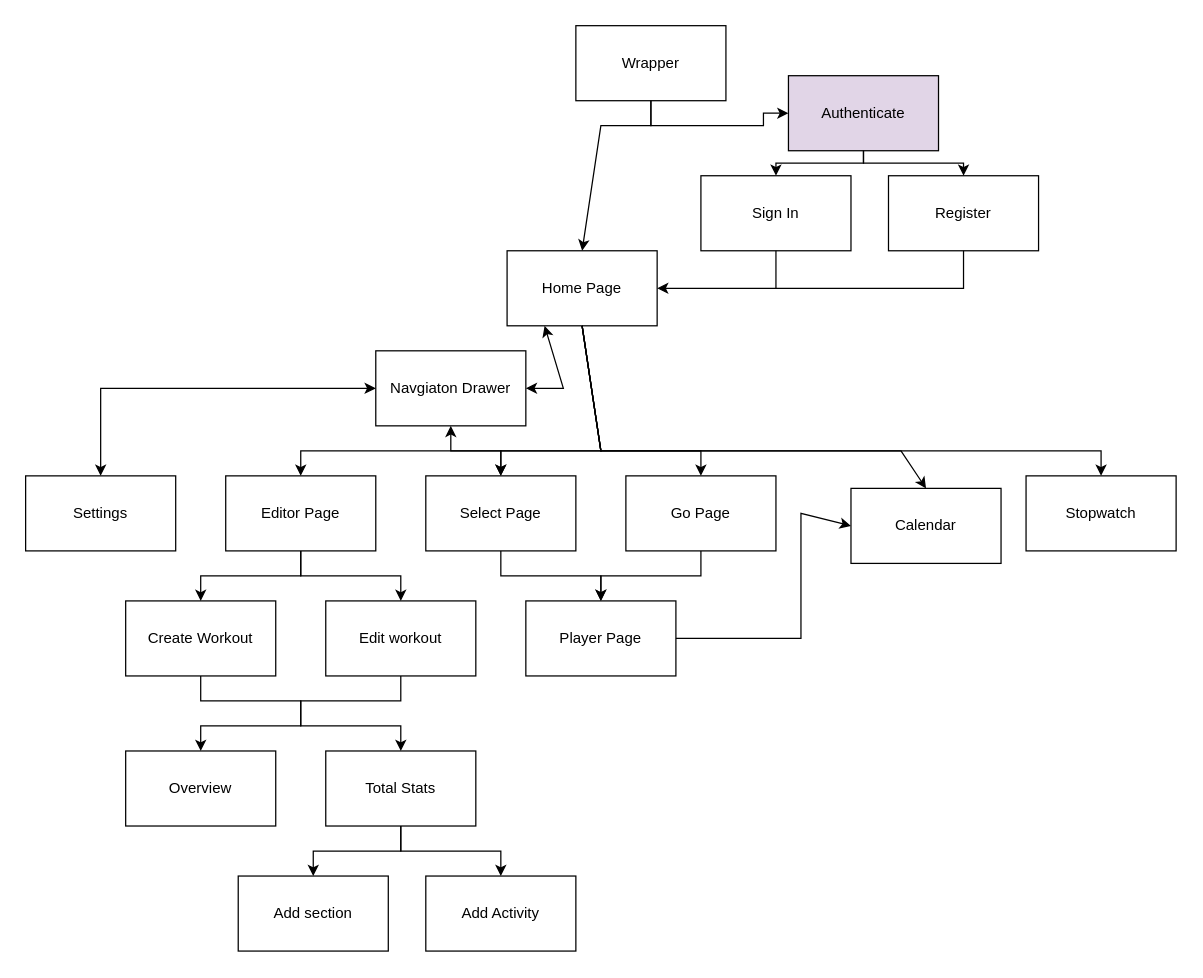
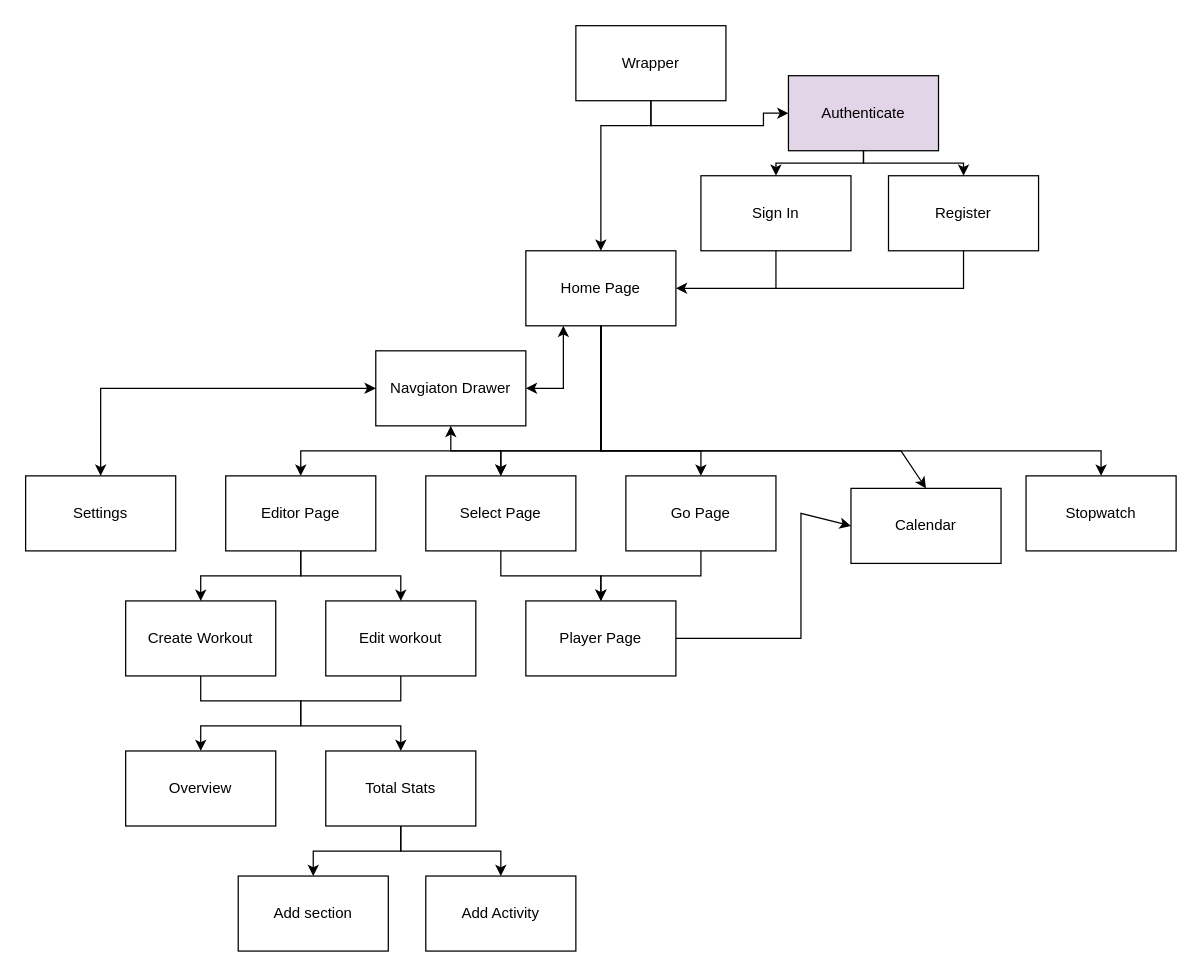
(582, 288) -> (601, 288)
